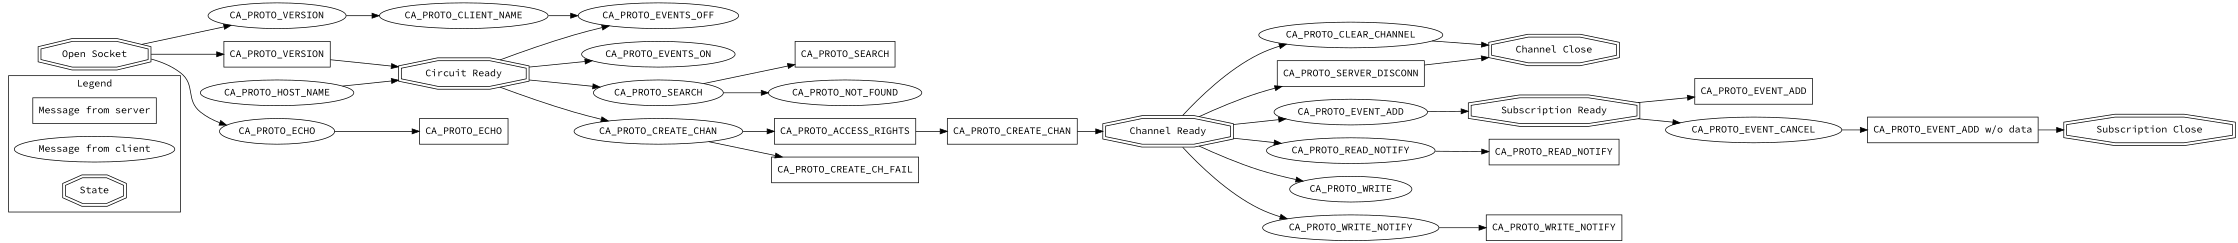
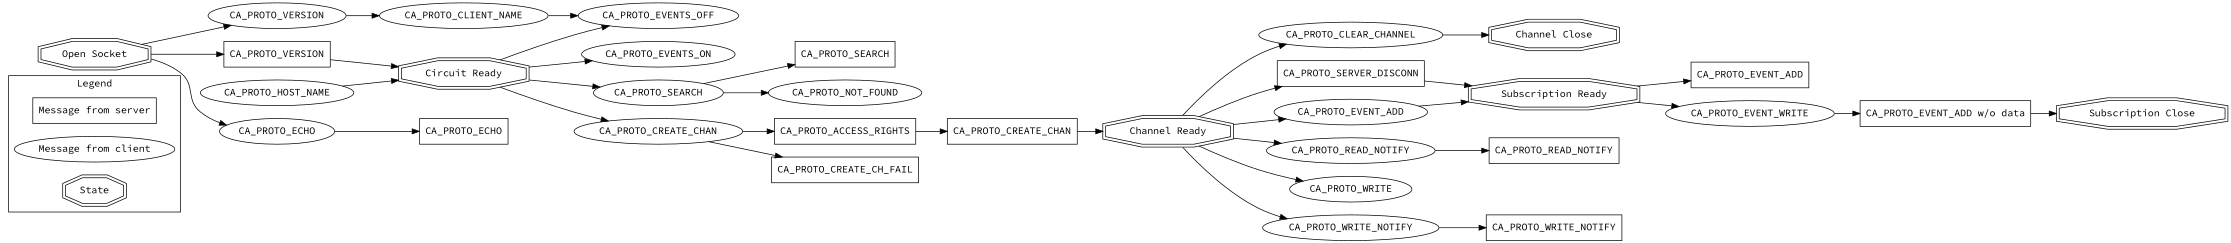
(1453, 62) -> (1444, 83)
(1754, 130) -> (1750, 114)
